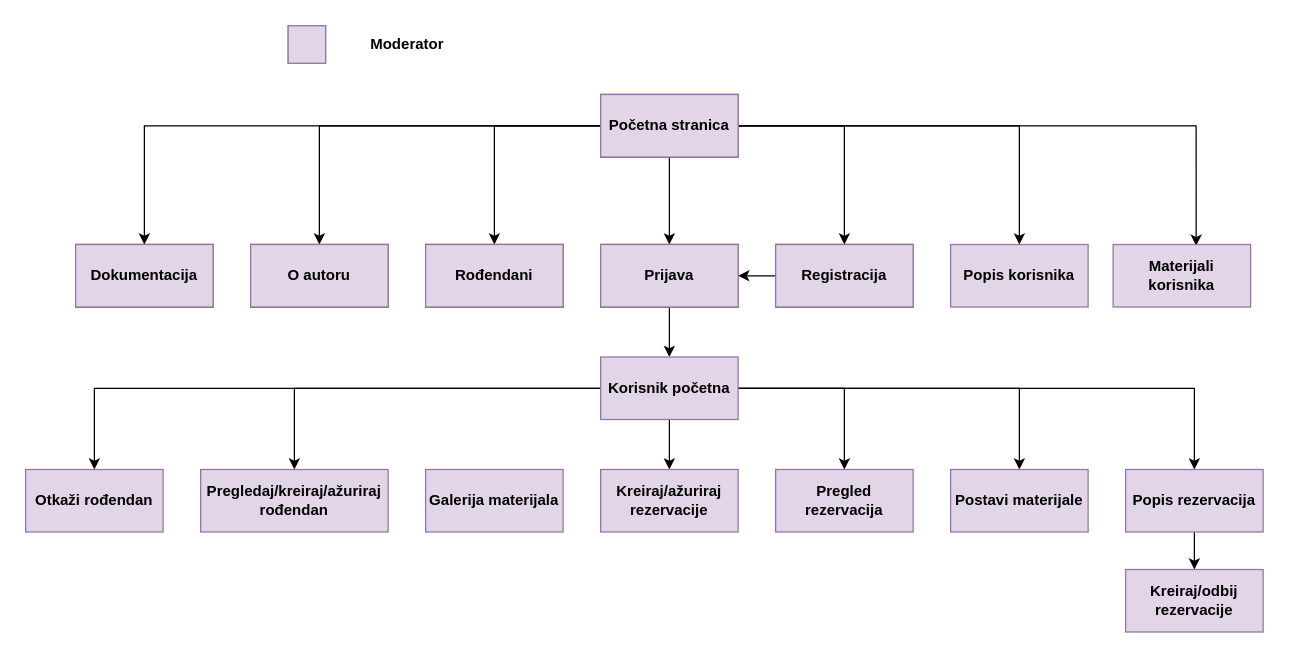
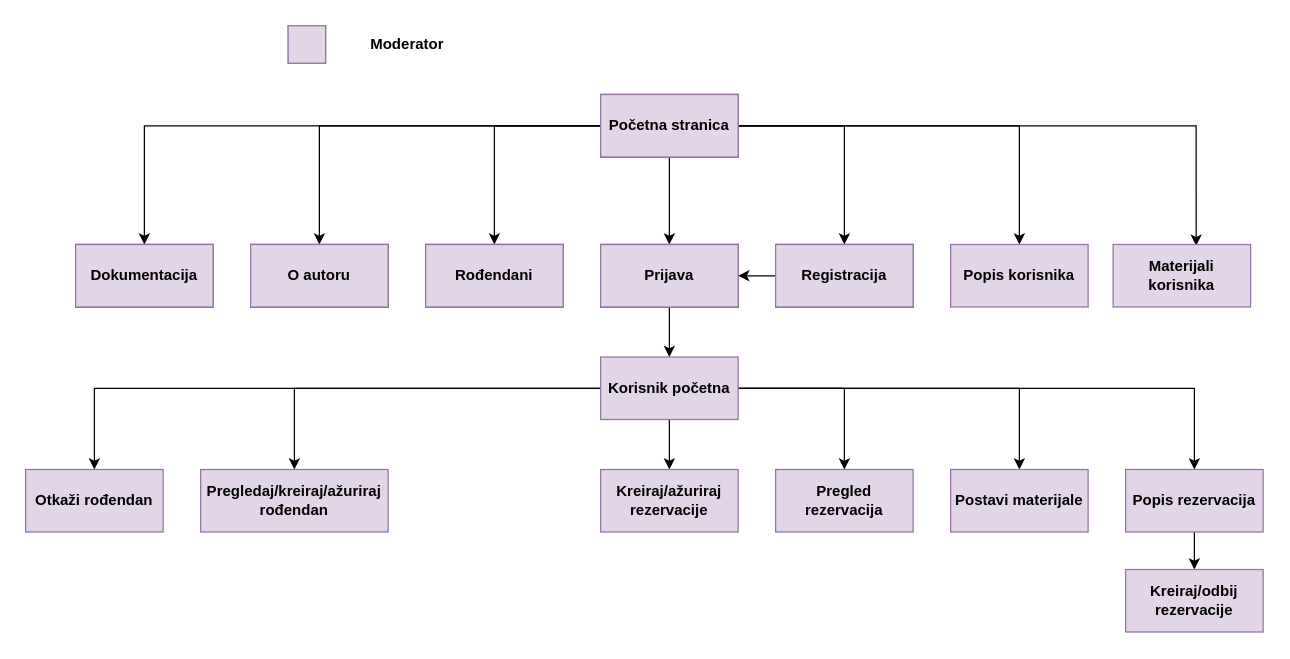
(494, 501) -> none
